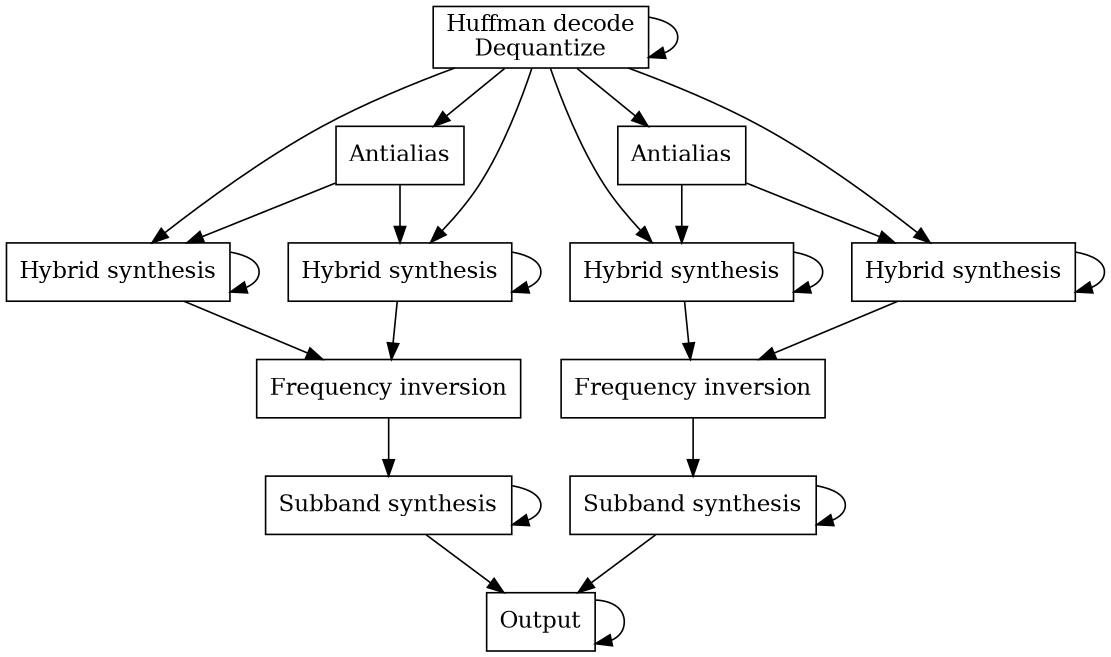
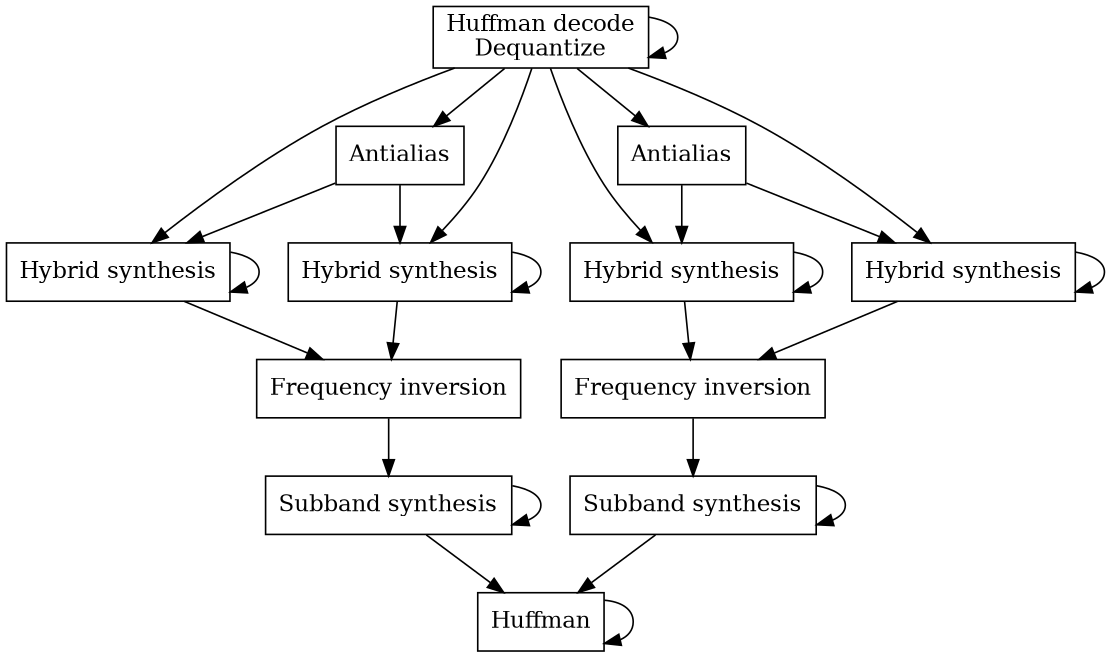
(541, 622) -> (541, 622)
